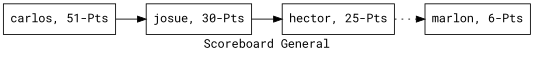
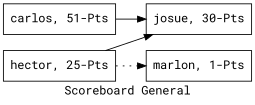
(263, 19) -> (125, 44)
(478, 19) -> (199, 66)
